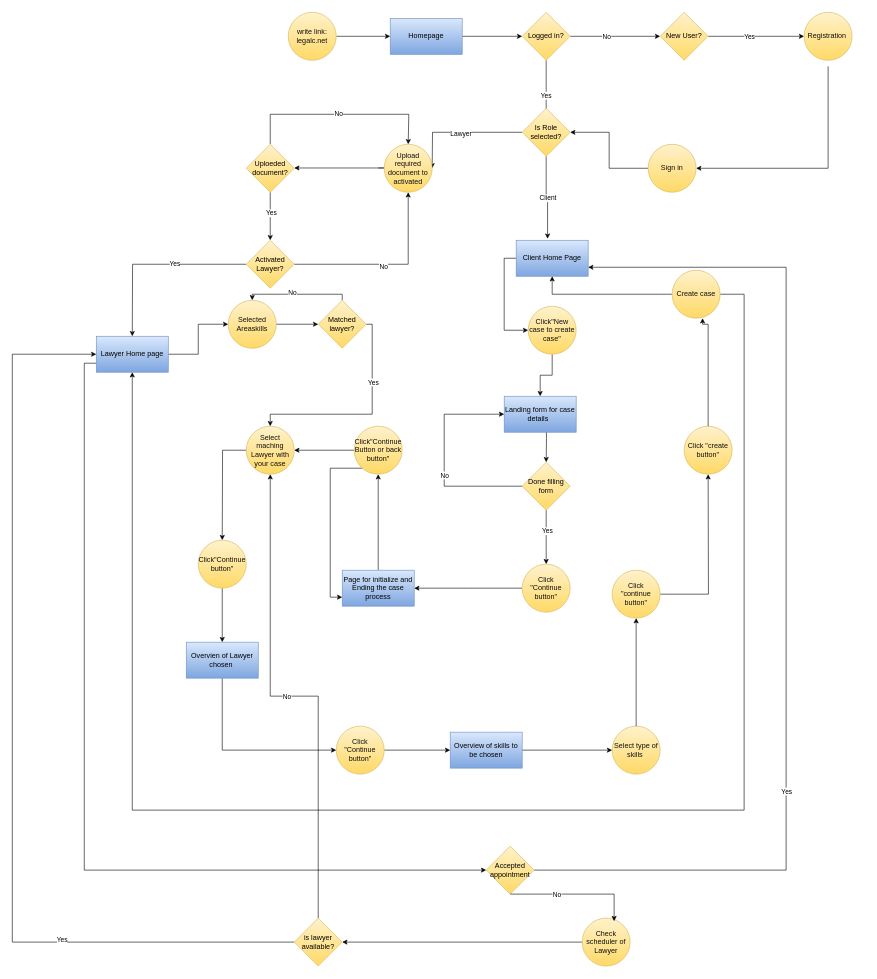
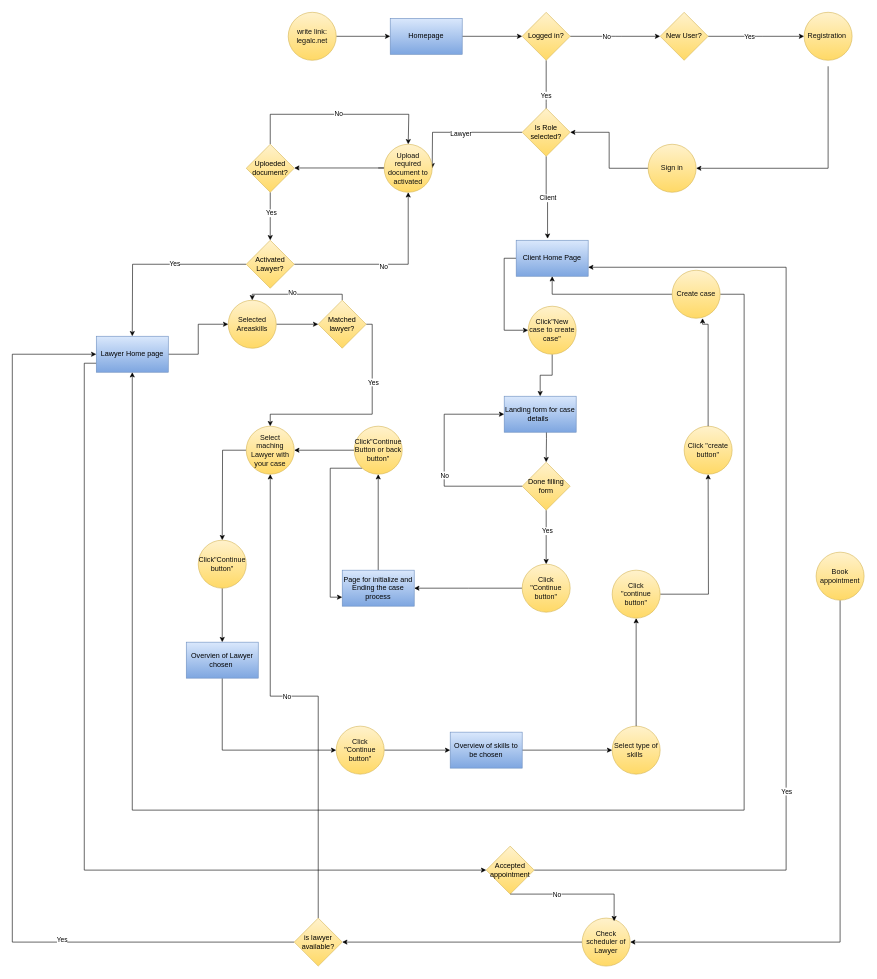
none -> (840, 576)
none -> (635, 942)
